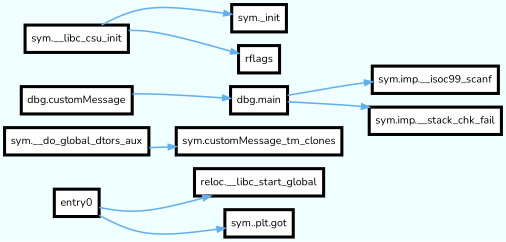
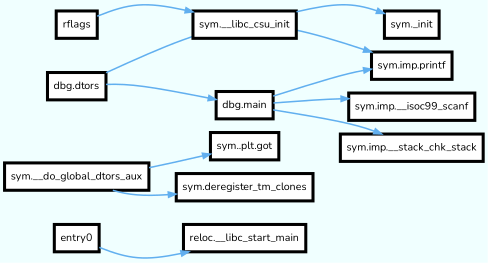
(180, 38) -> (141, 5)
none -> (412, 66)
(77, 100) -> (77, 86)
(435, 121) -> (412, 148)
(259, 141) -> (245, 187)
(259, 182) -> (245, 238)
(156, 234) -> (176, 162)
